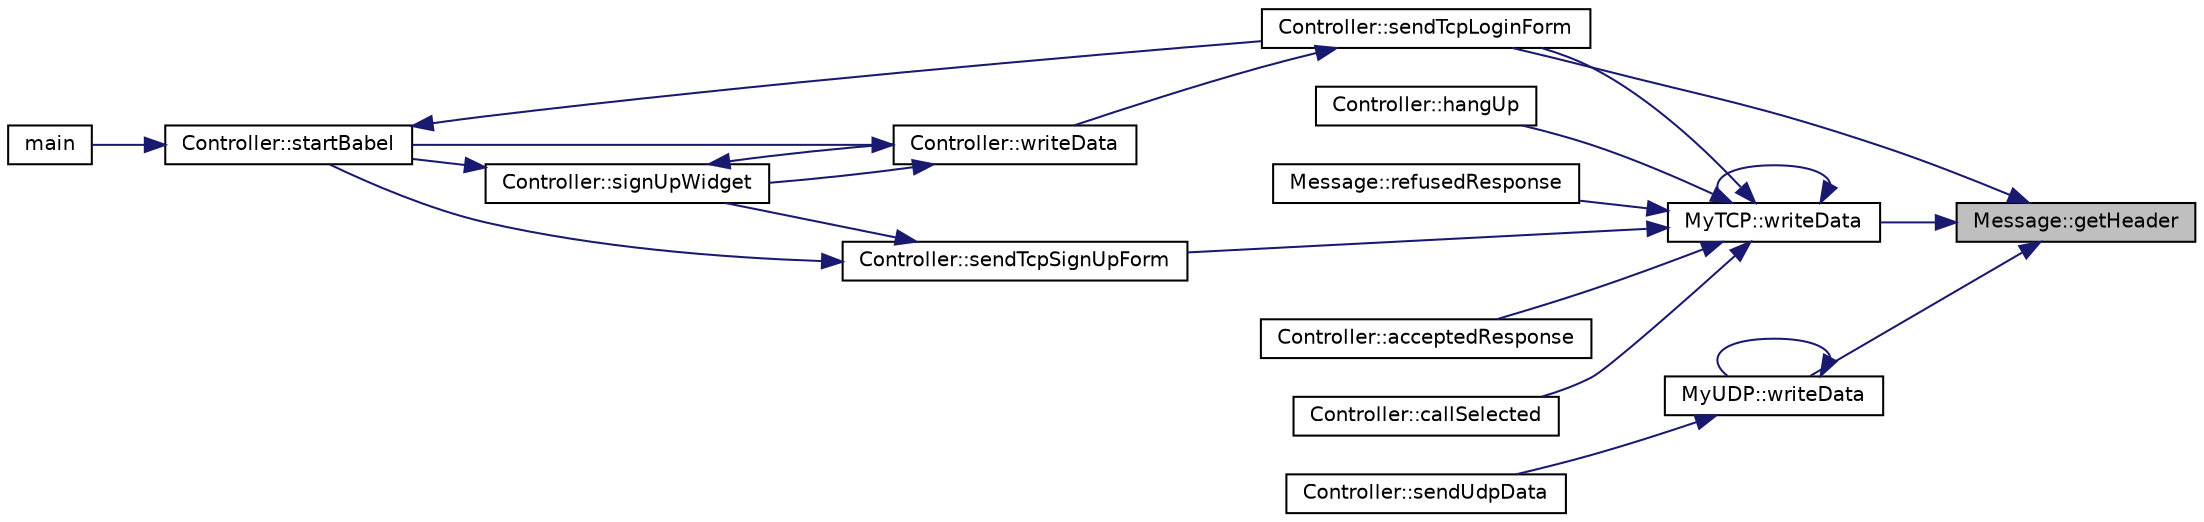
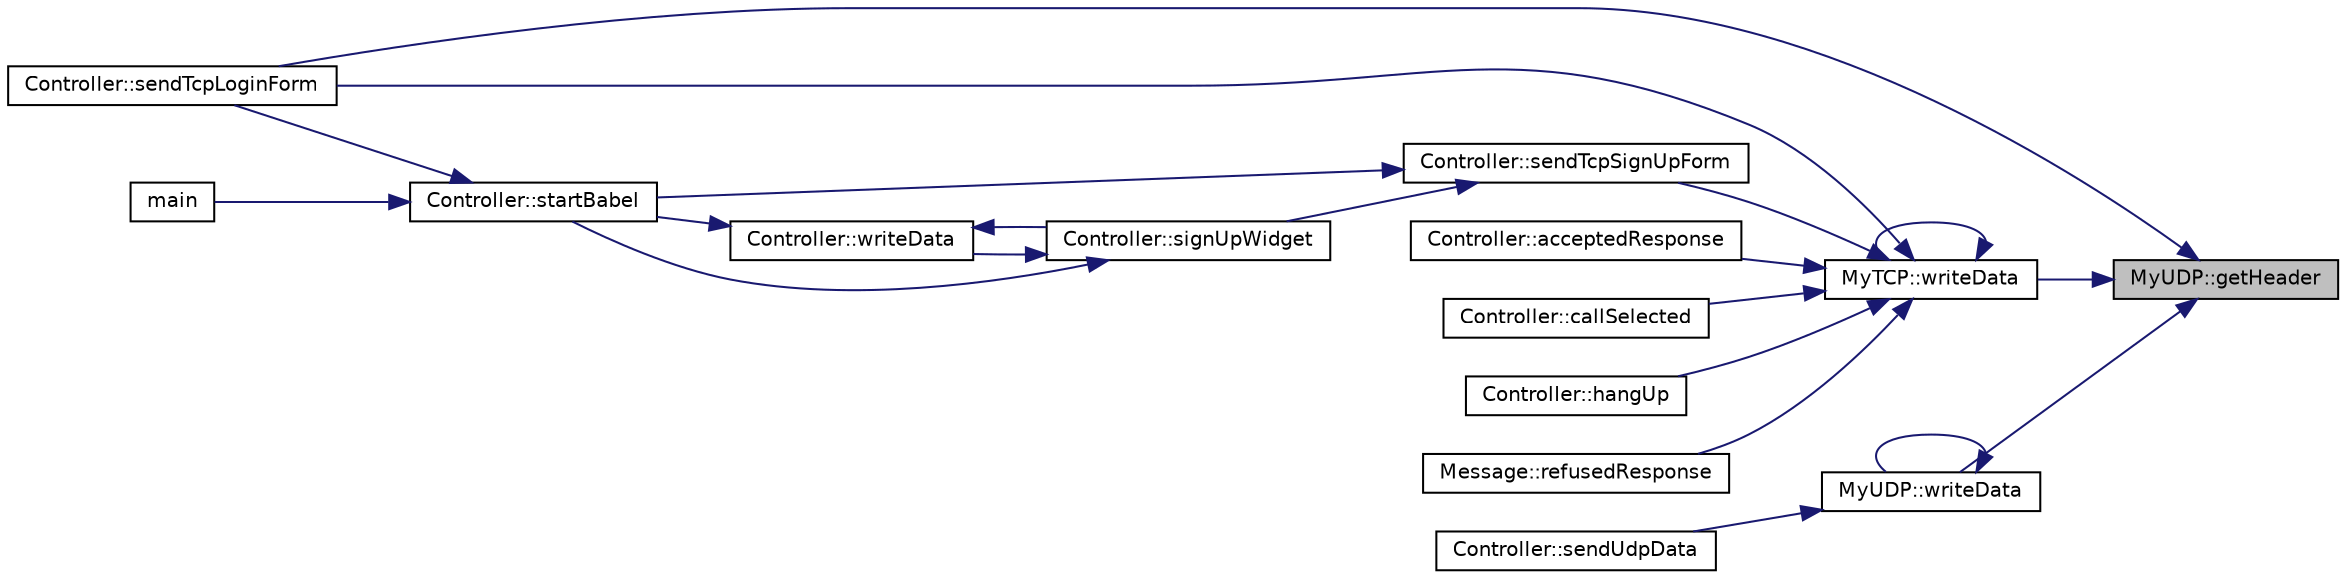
(1195, 87) -> none
(2076, 222) -> (2226, 280)
